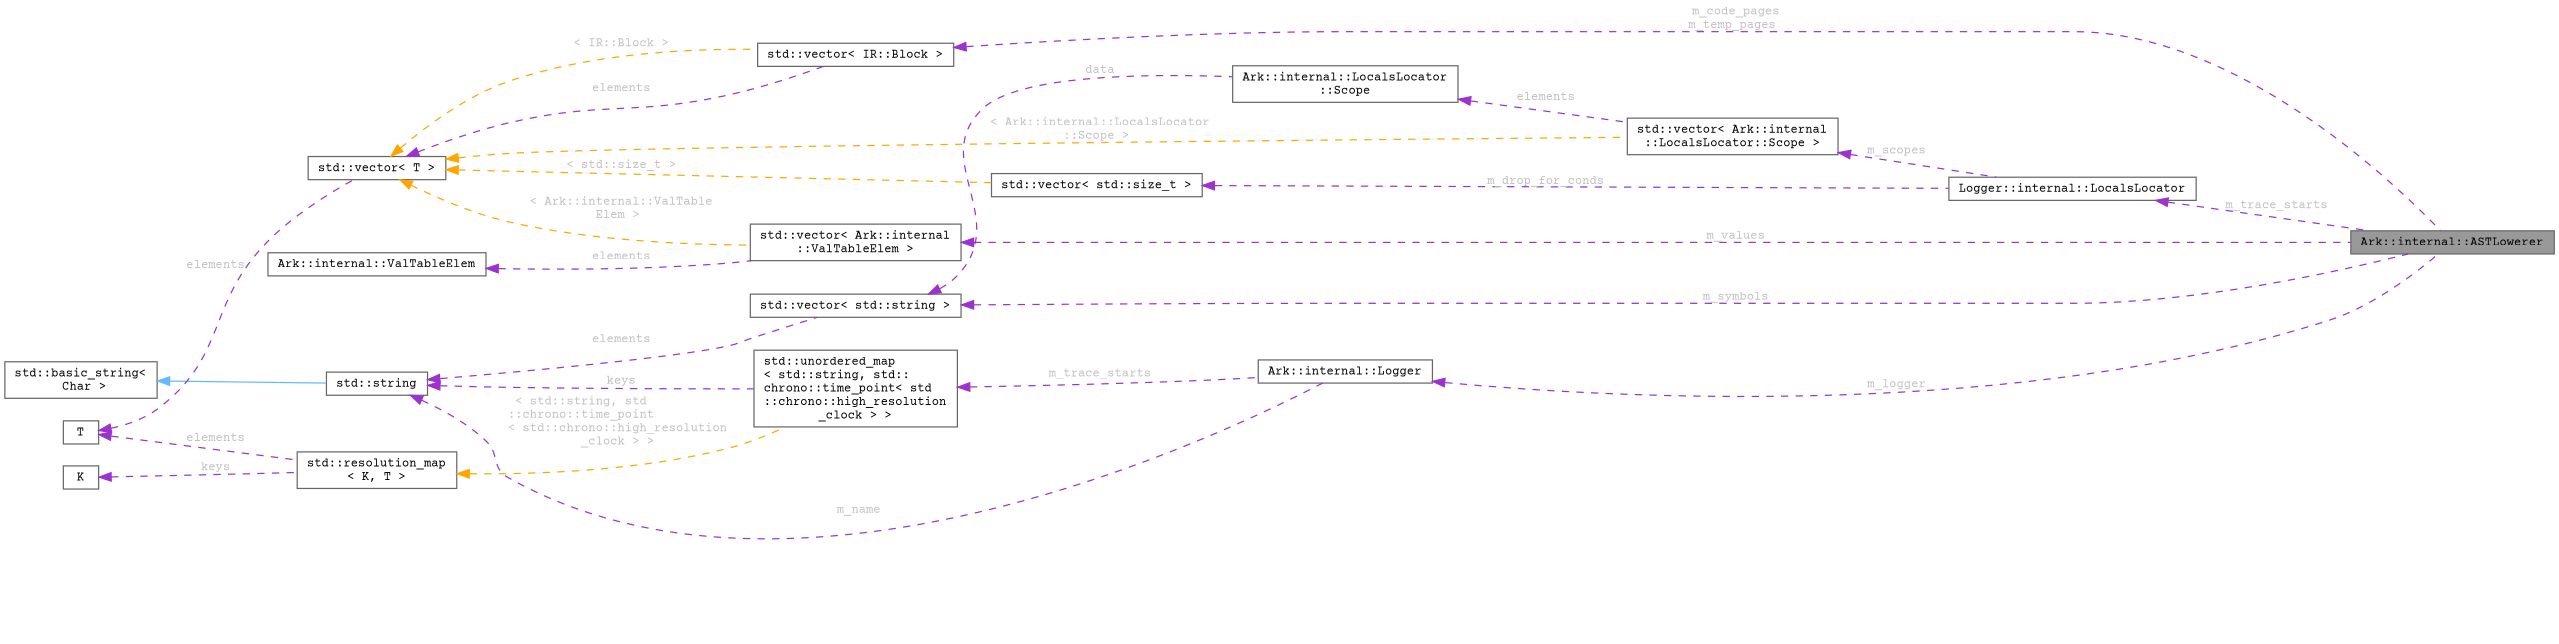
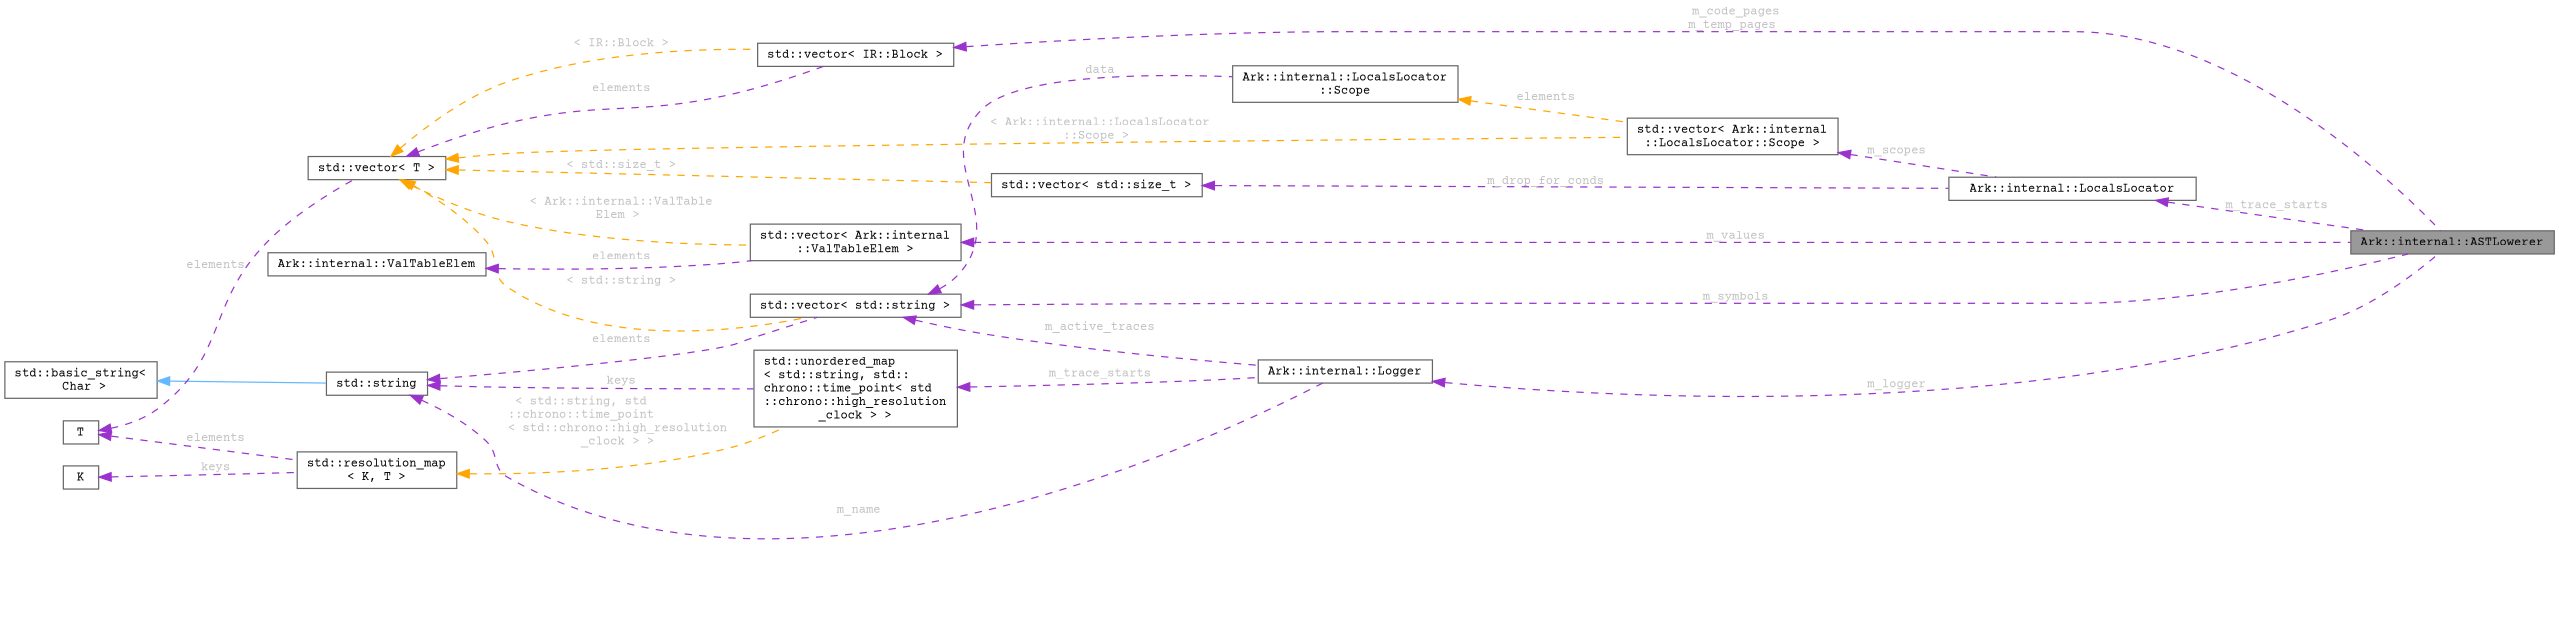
(1549, 112) -> (1549, 112)
(2073, 189) -> (2073, 189)
none -> (583, 320)
none -> (1086, 348)
